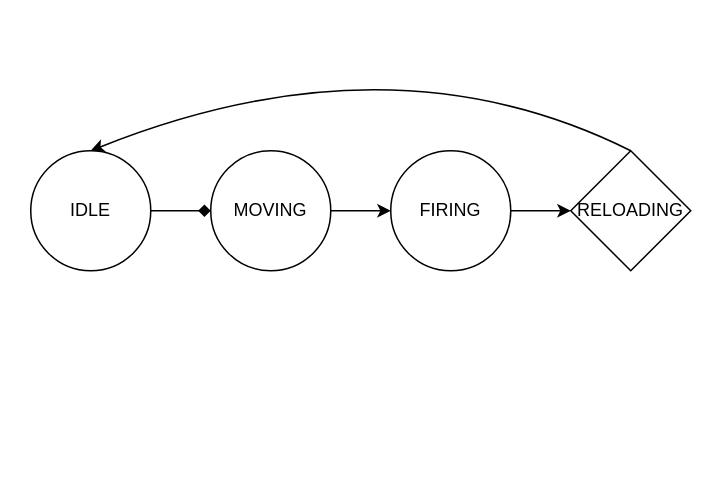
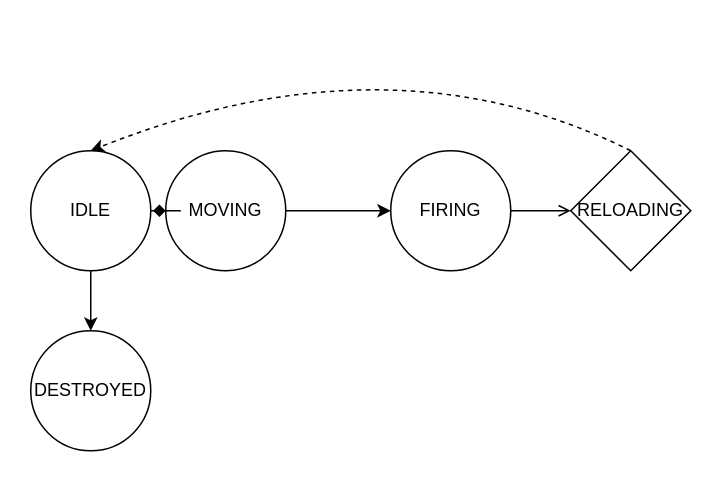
(366, 90) -> (366, 90)
(271, 211) -> (226, 211)
(559, 211) -> (561, 211)
none -> (91, 296)
none -> (91, 391)
